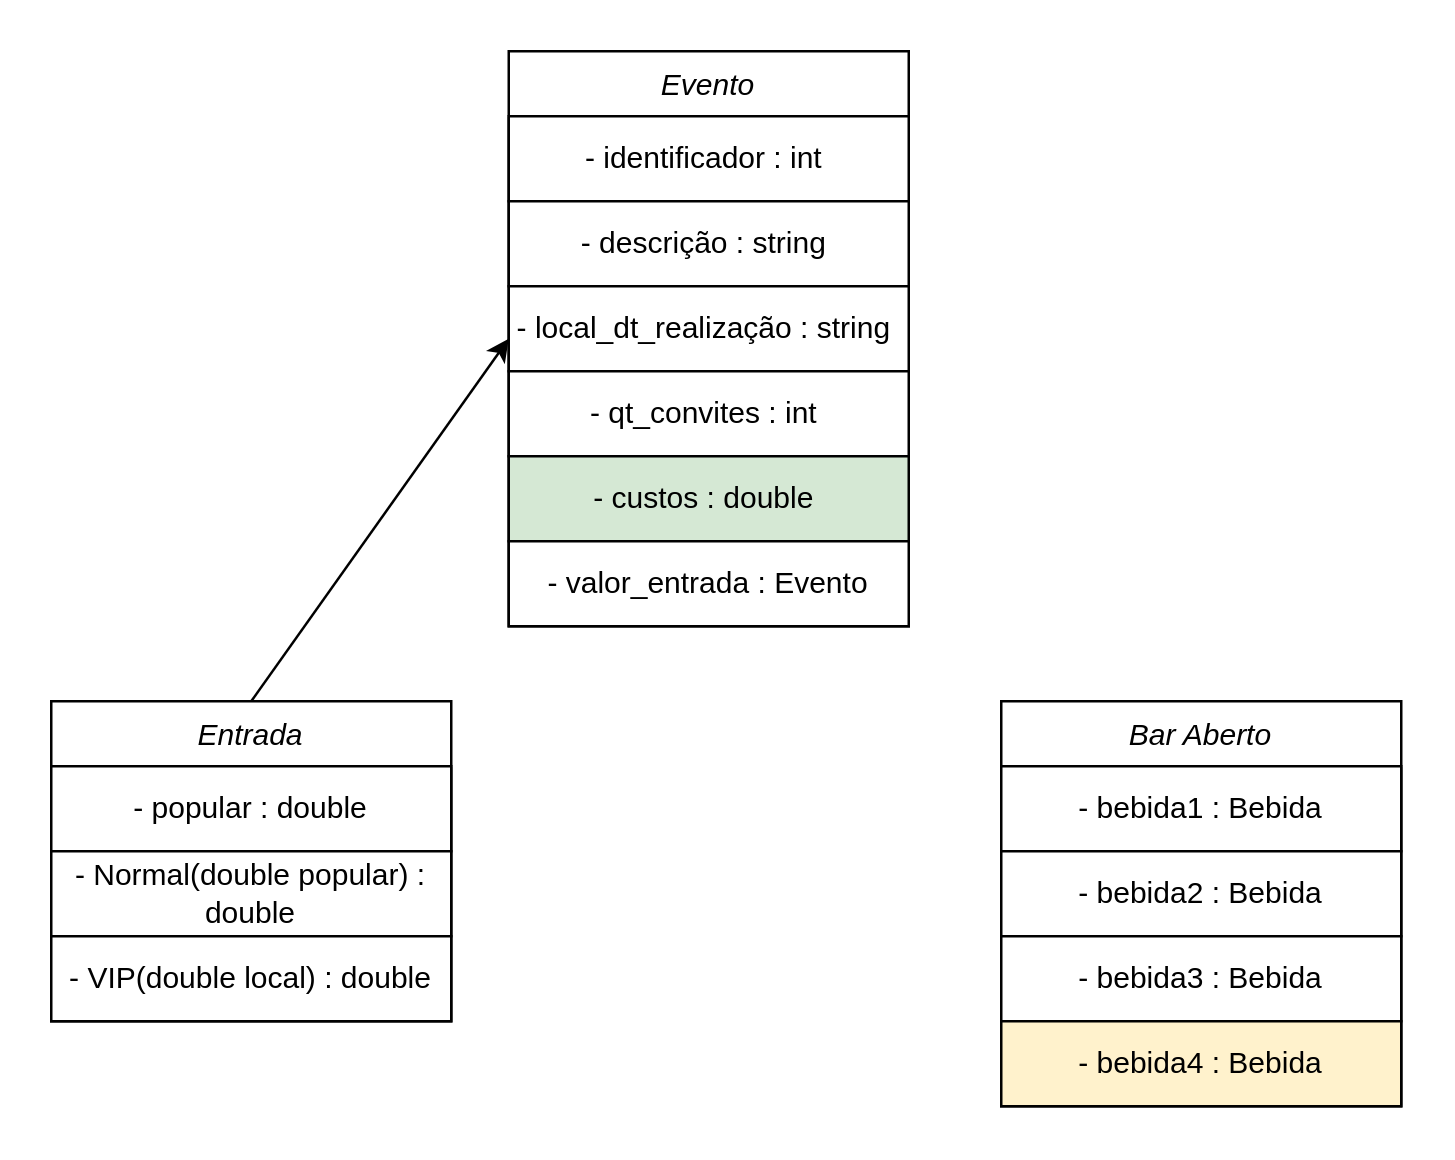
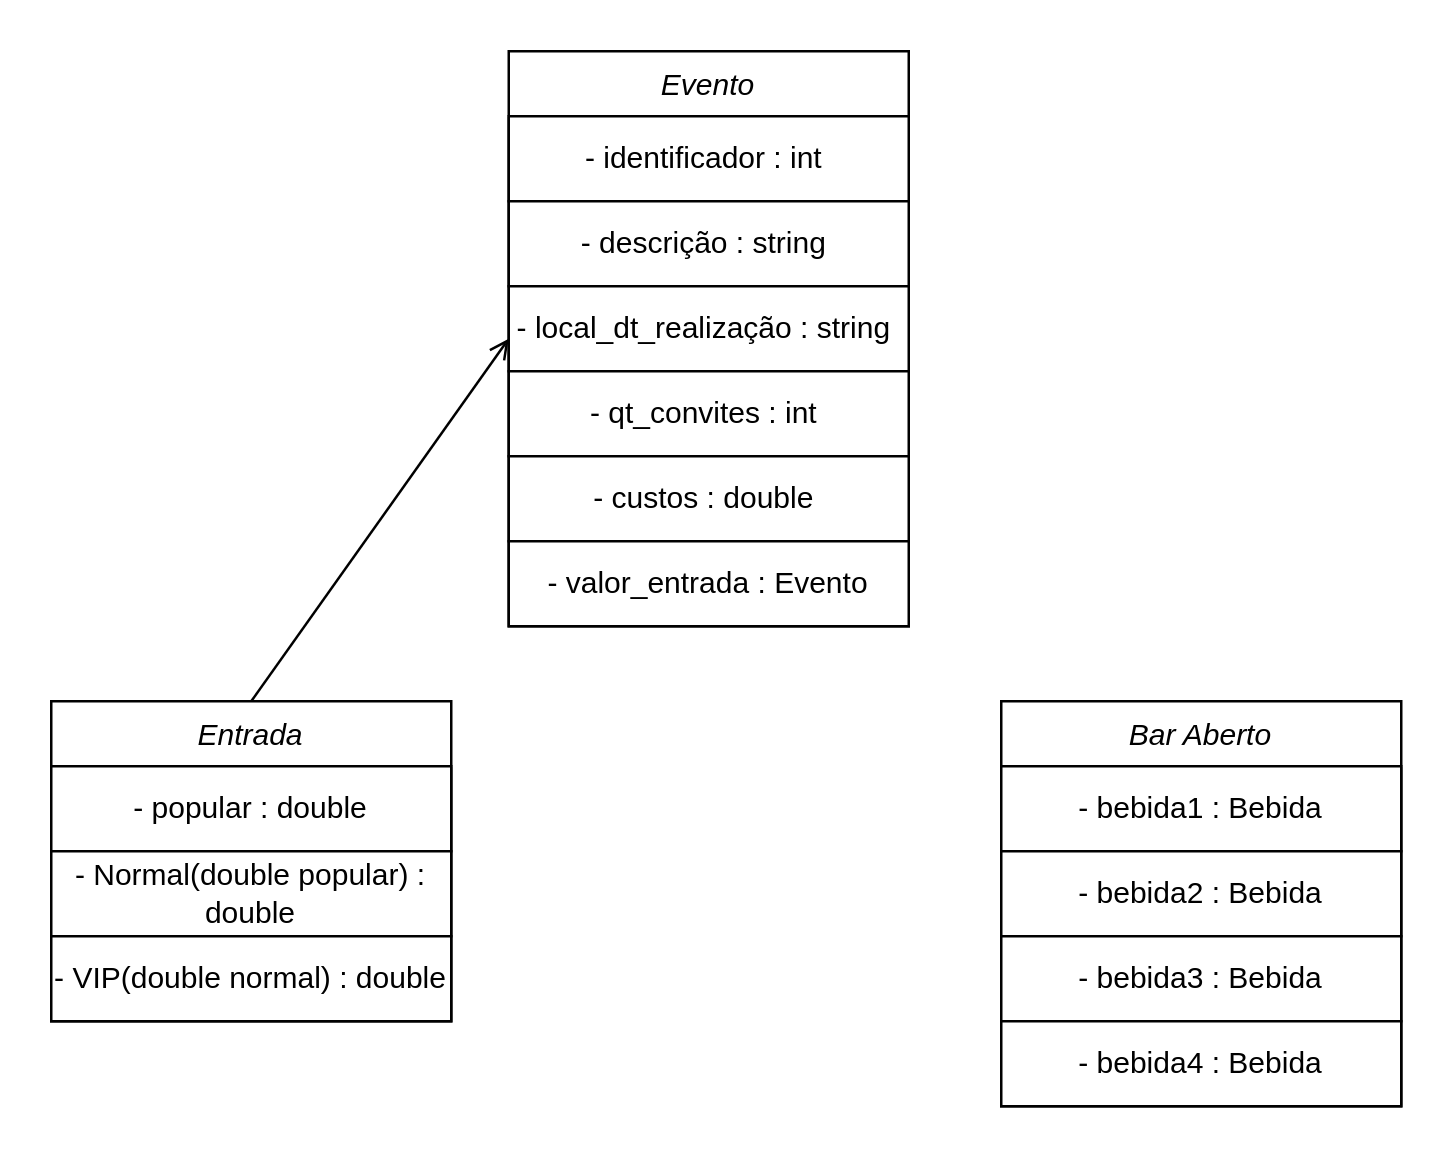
(498, 353) -> (501, 350)
(709, 499) -> (709, 499)
(251, 979) -> (251, 979)
(1201, 1064) -> (1201, 1064)
